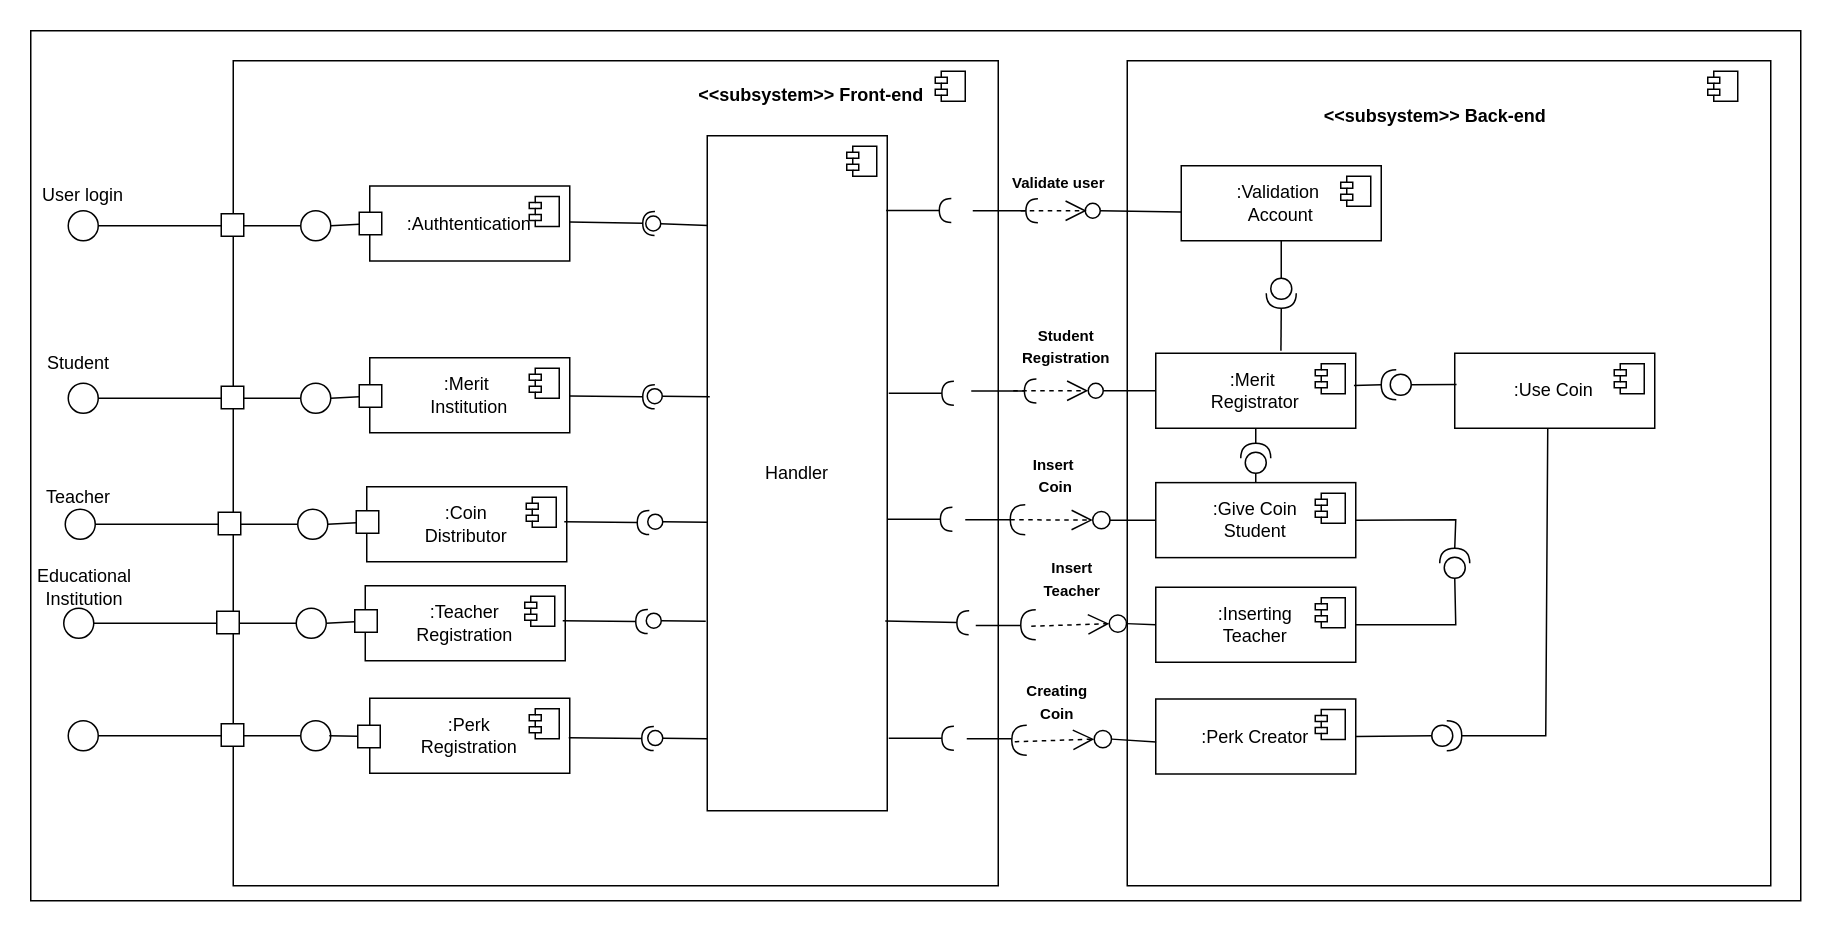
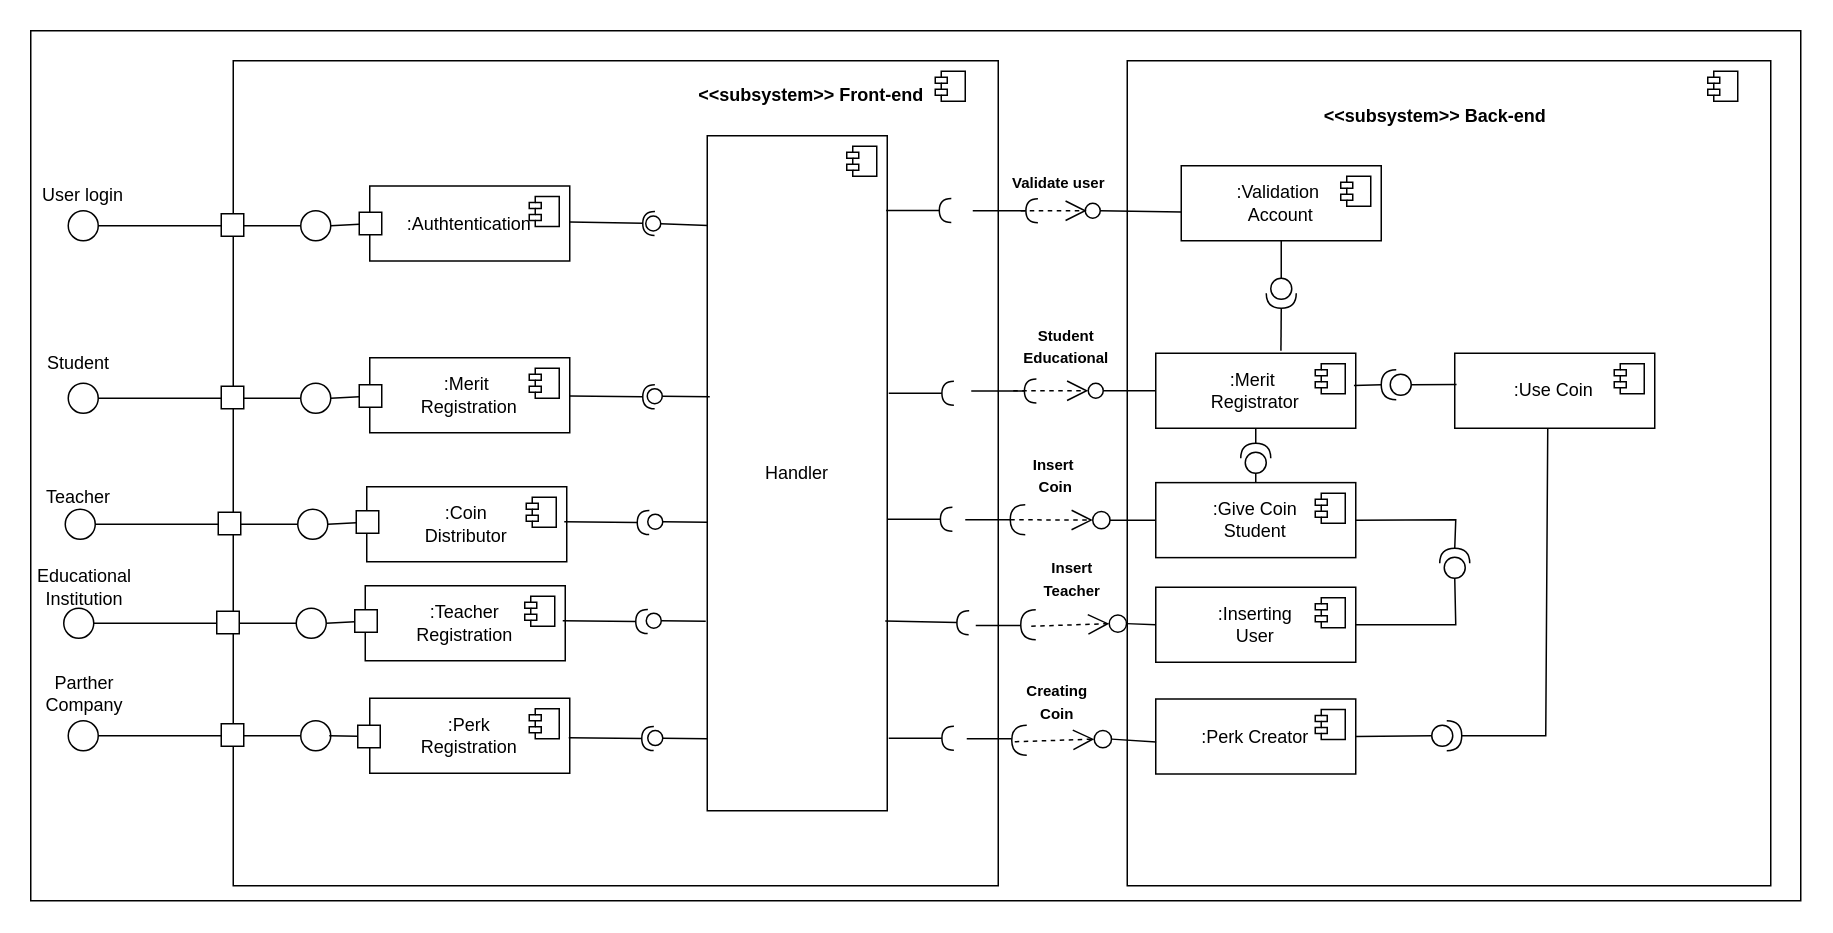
(1067, 346) -> (1067, 346)
(470, 395) -> (470, 395)
(1256, 625) -> (1256, 625)
none -> (85, 694)
